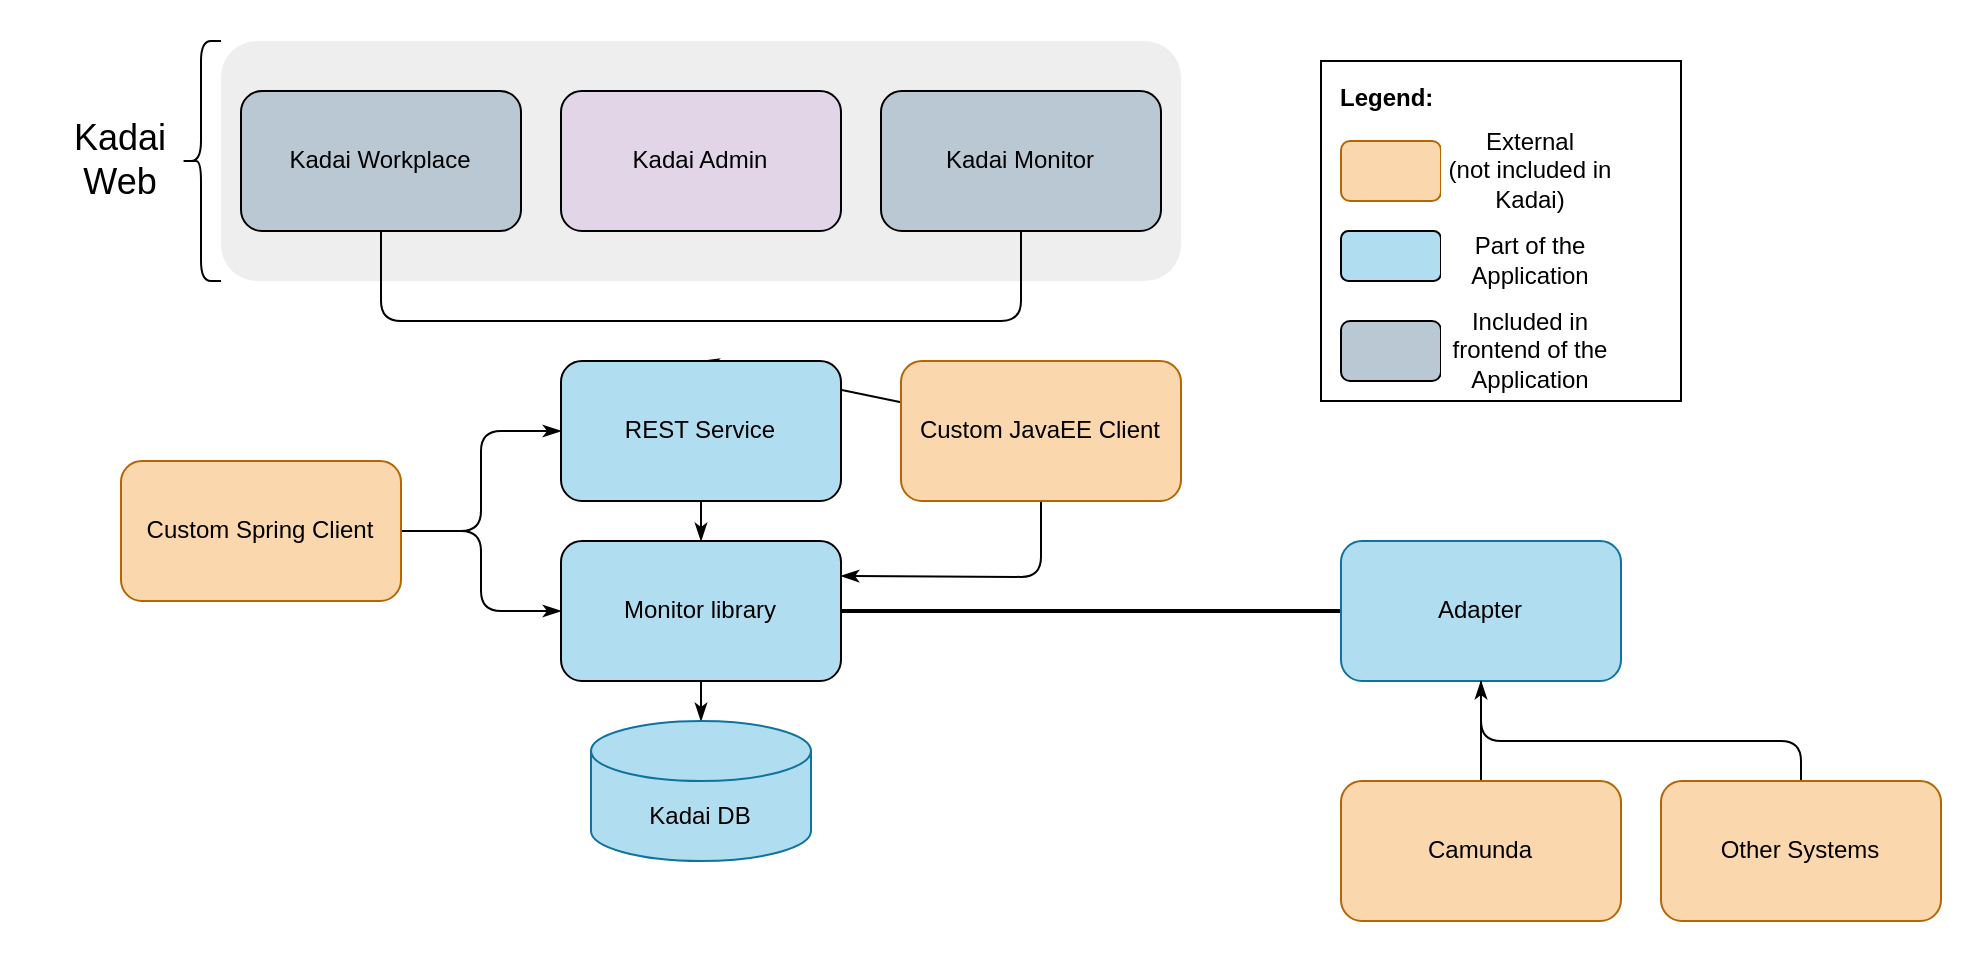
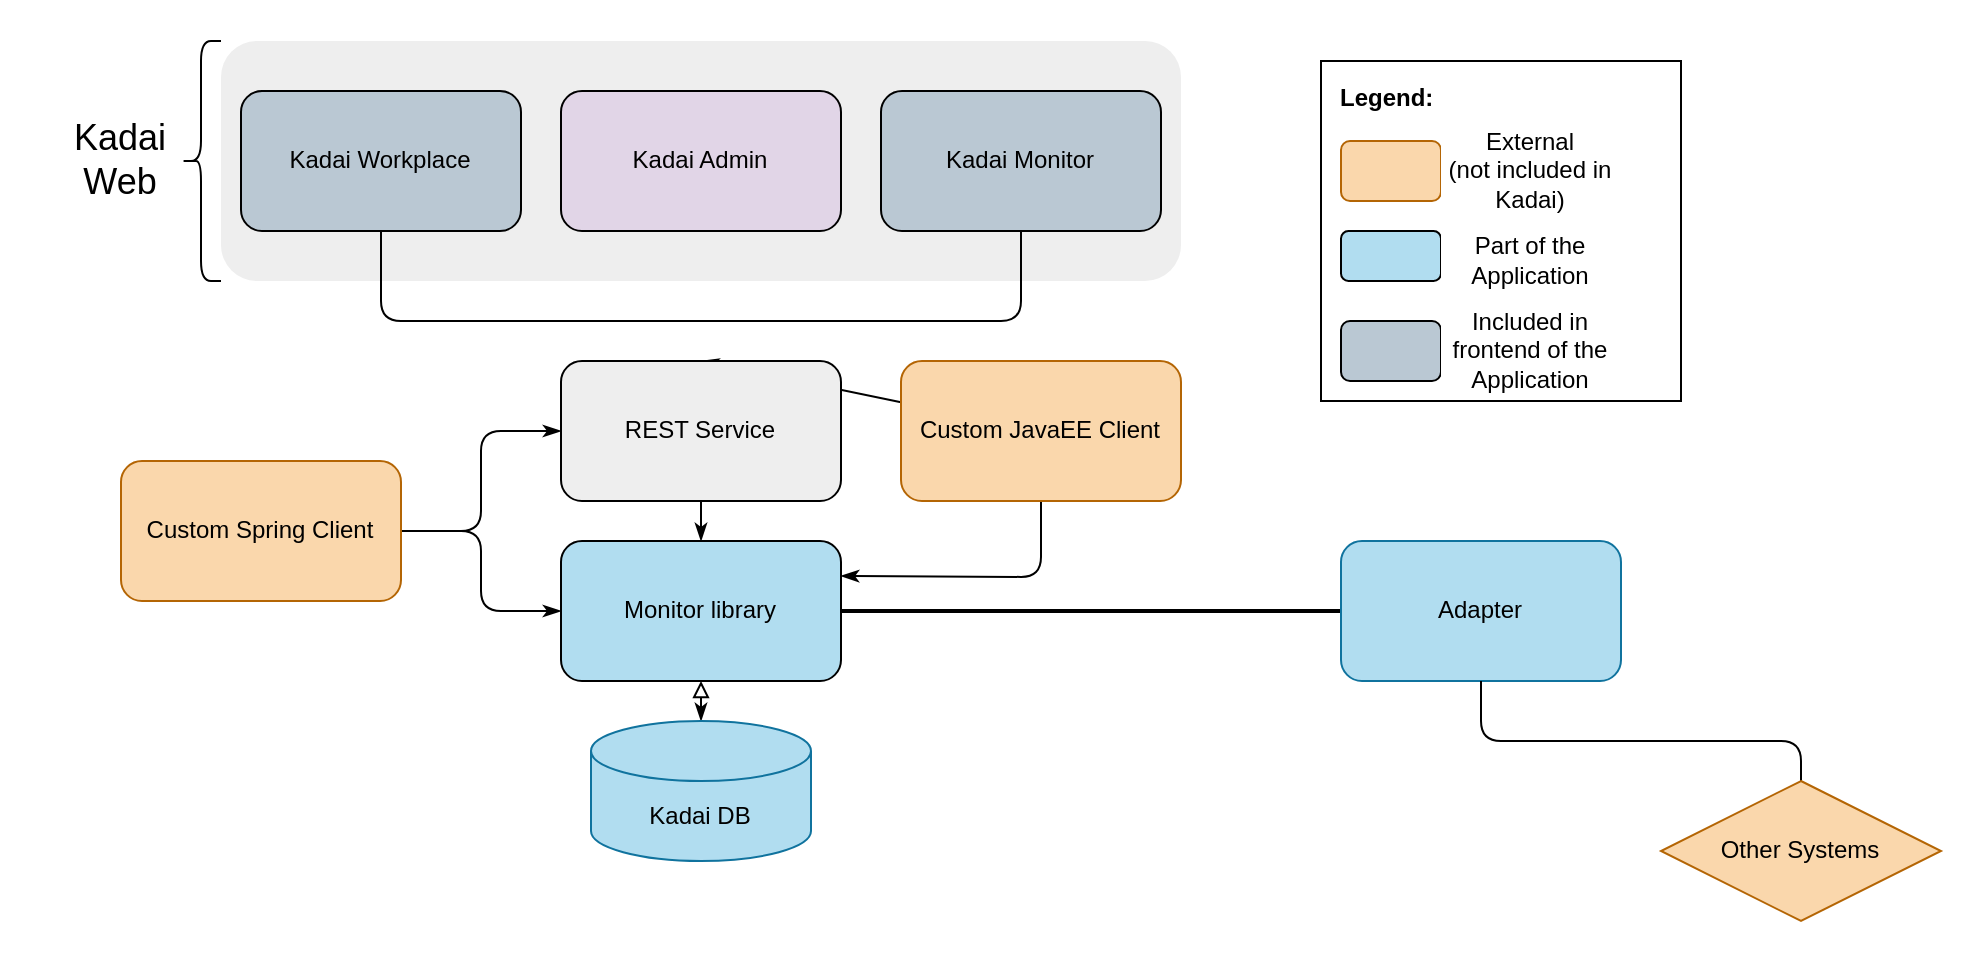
(701, 431) -> (701, 431)
(701, 691) -> (701, 698)
(1481, 758) -> none
(1481, 851) -> none
(1801, 851) -> (1801, 851)
